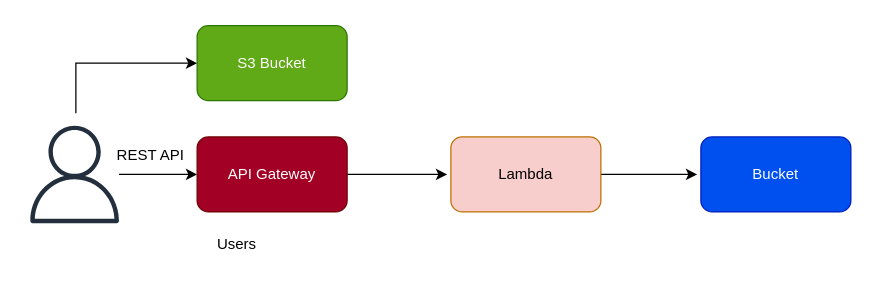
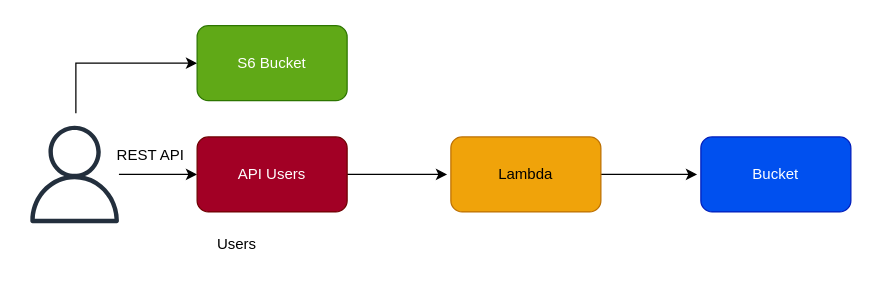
(272, 63) -> (272, 63)
(272, 174) -> (272, 174)
(526, 174) -> (526, 174)
